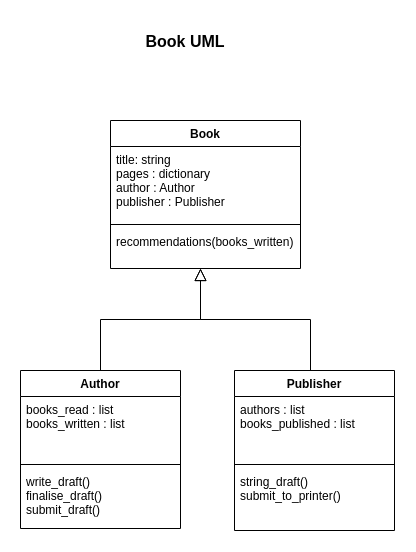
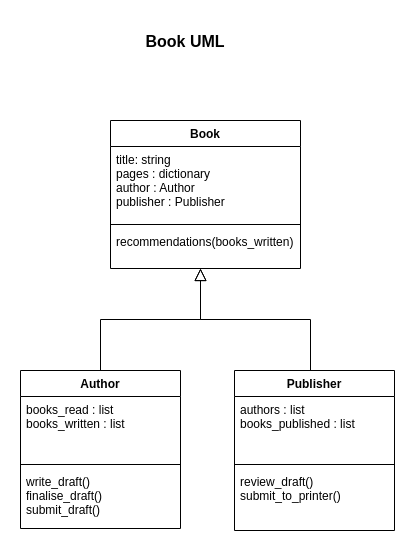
(285, 482) -> (285, 482)
